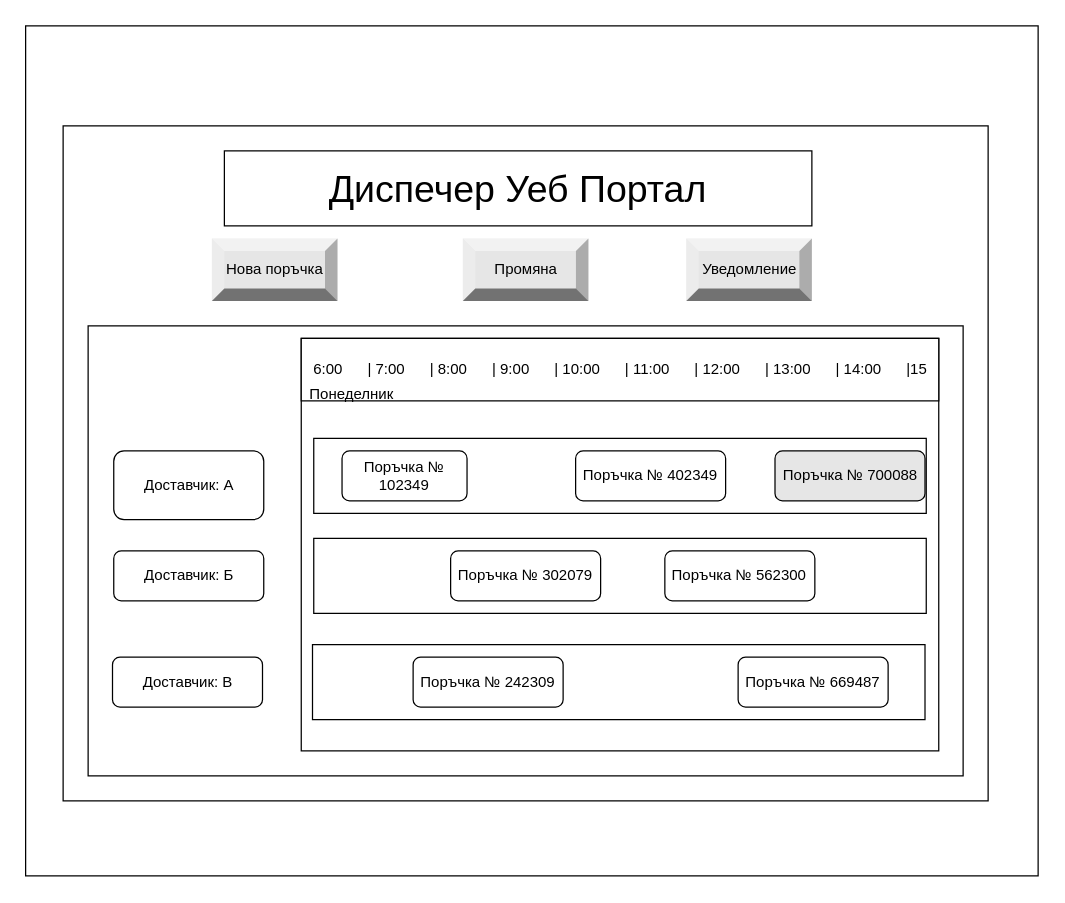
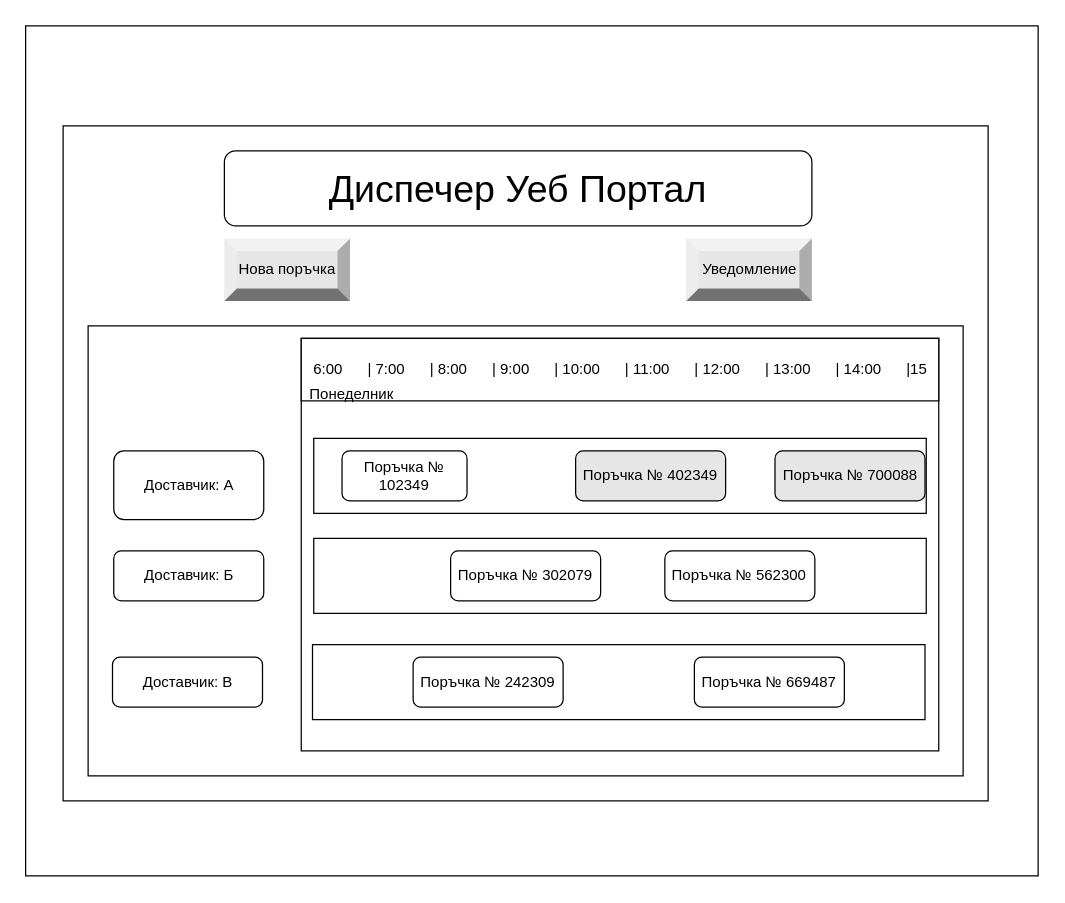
(518, 188) -> (518, 188)
(275, 269) -> (287, 269)
(526, 269) -> none
(651, 476) -> (651, 476)
(813, 682) -> (769, 682)
